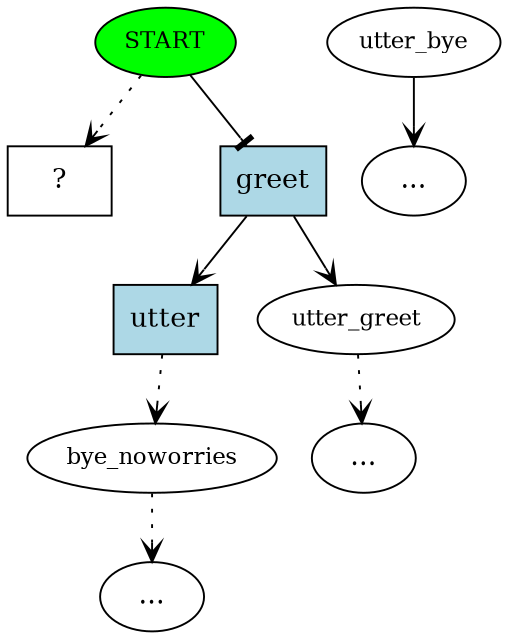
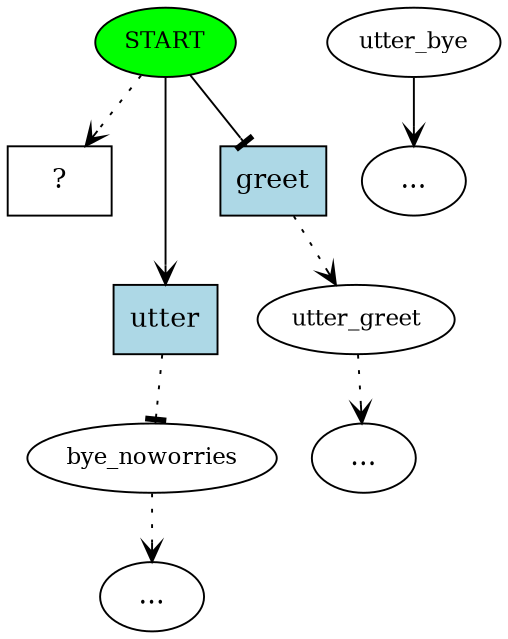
(310, 242) -> (310, 242)
(225, 243) -> (166, 171)
(159, 384) -> (159, 384)
